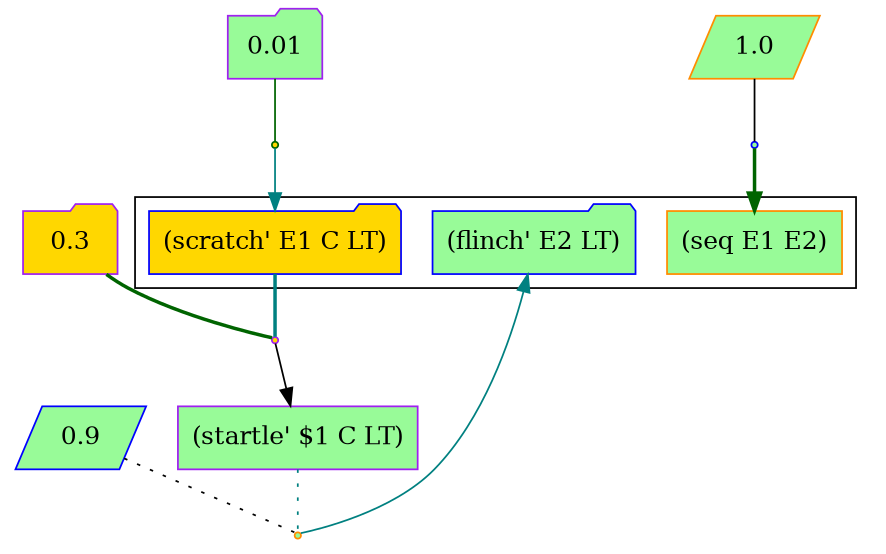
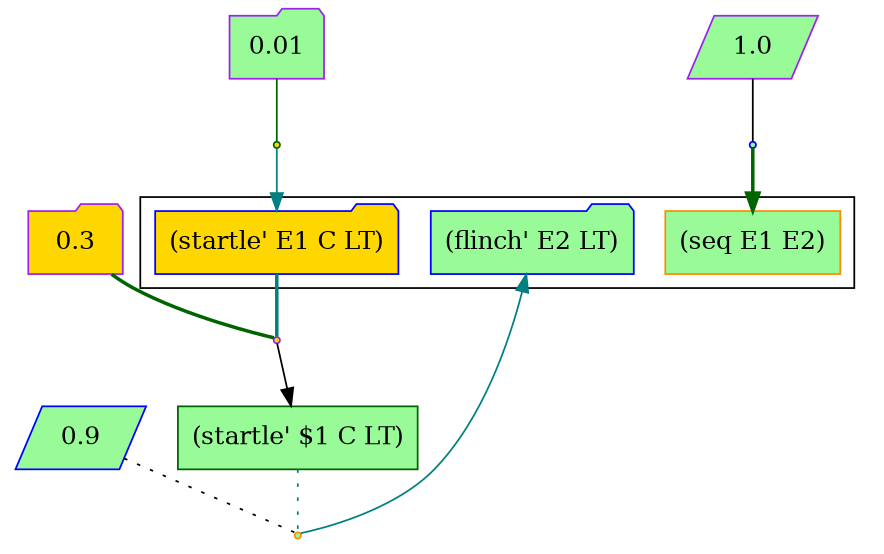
(755, 47) -> (753, 47)
(275, 243) -> (277, 243)
(298, 438) -> (298, 438)
